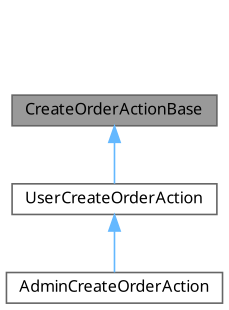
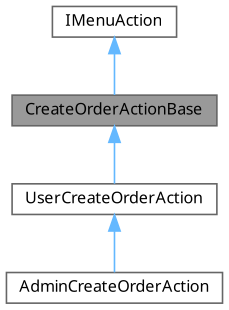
none -> (114, 22)
